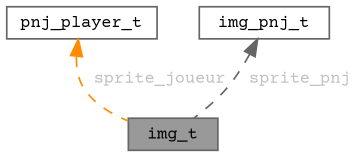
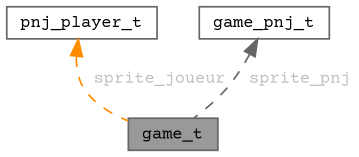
(264, 23) -> (264, 23)
(173, 134) -> (173, 134)
